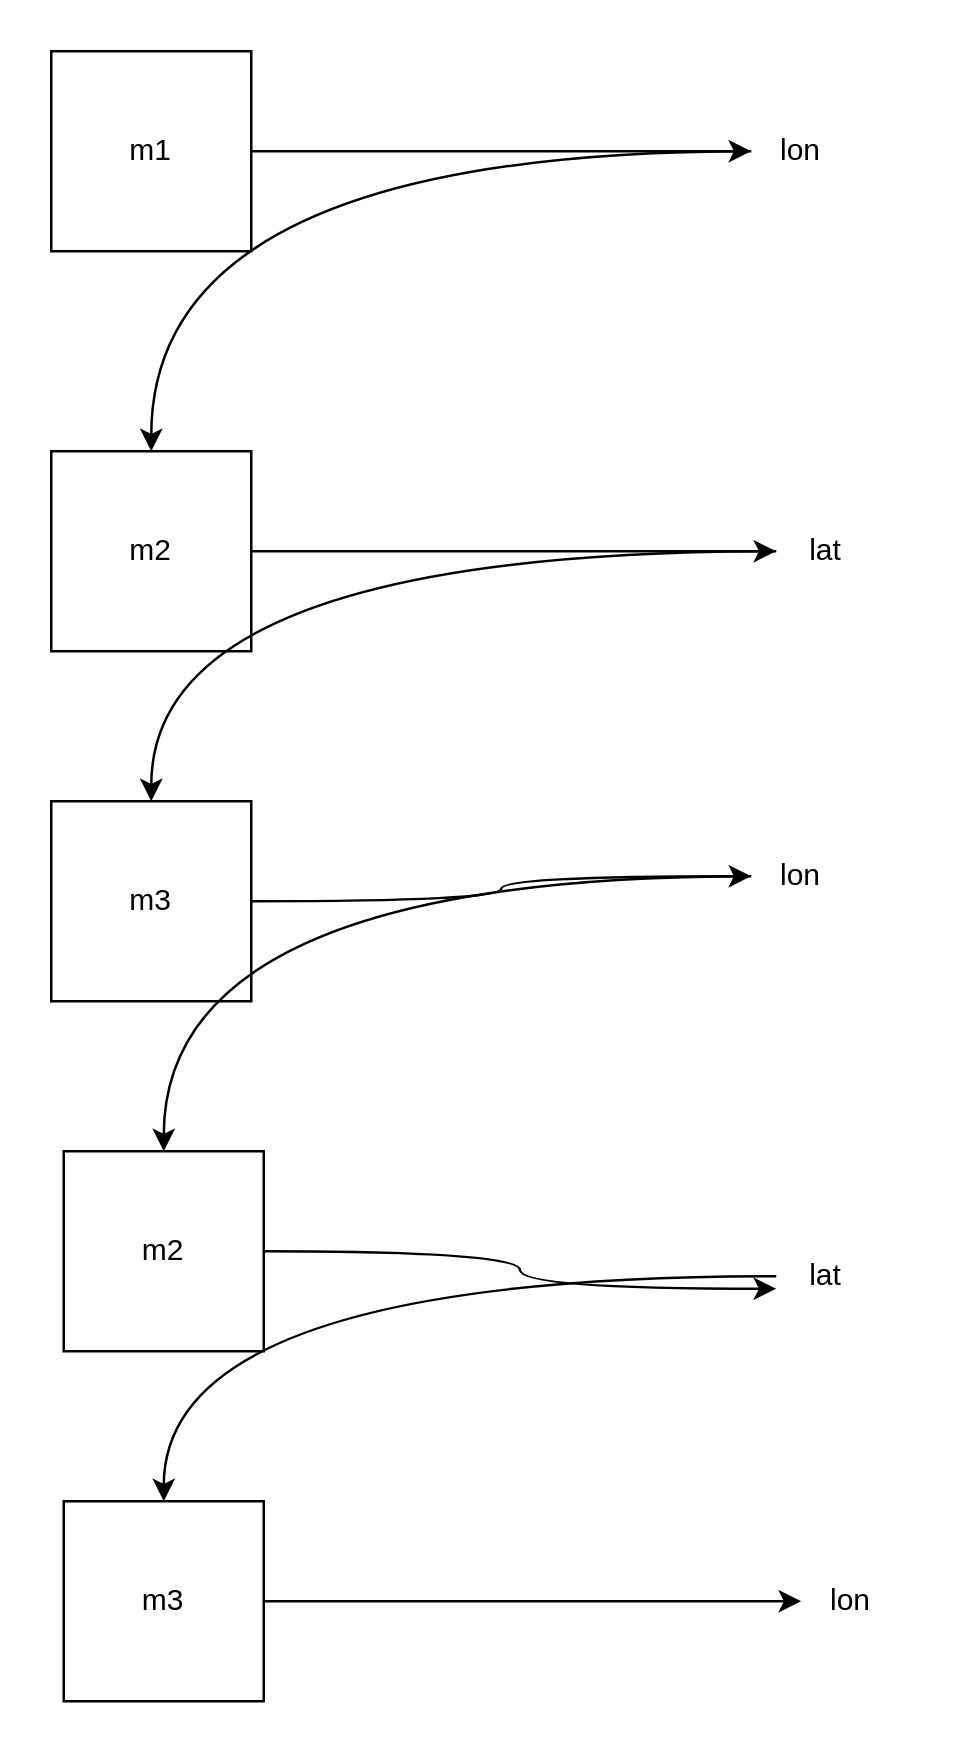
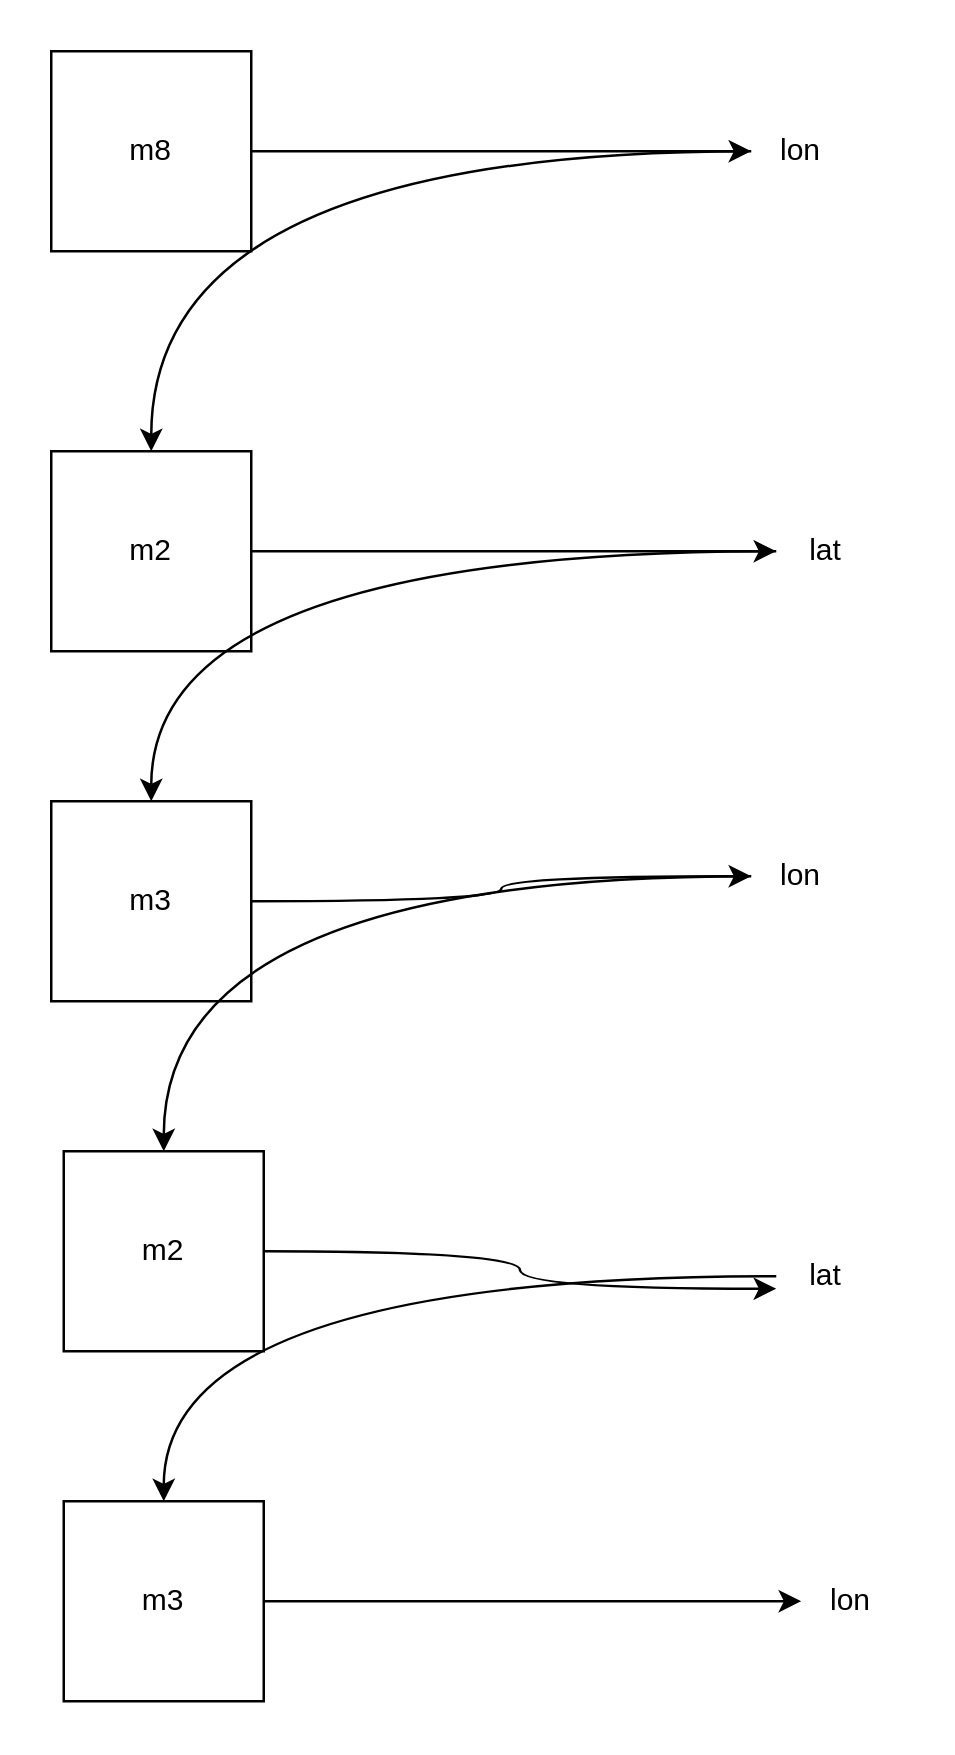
(151, 151) -> (151, 151)
